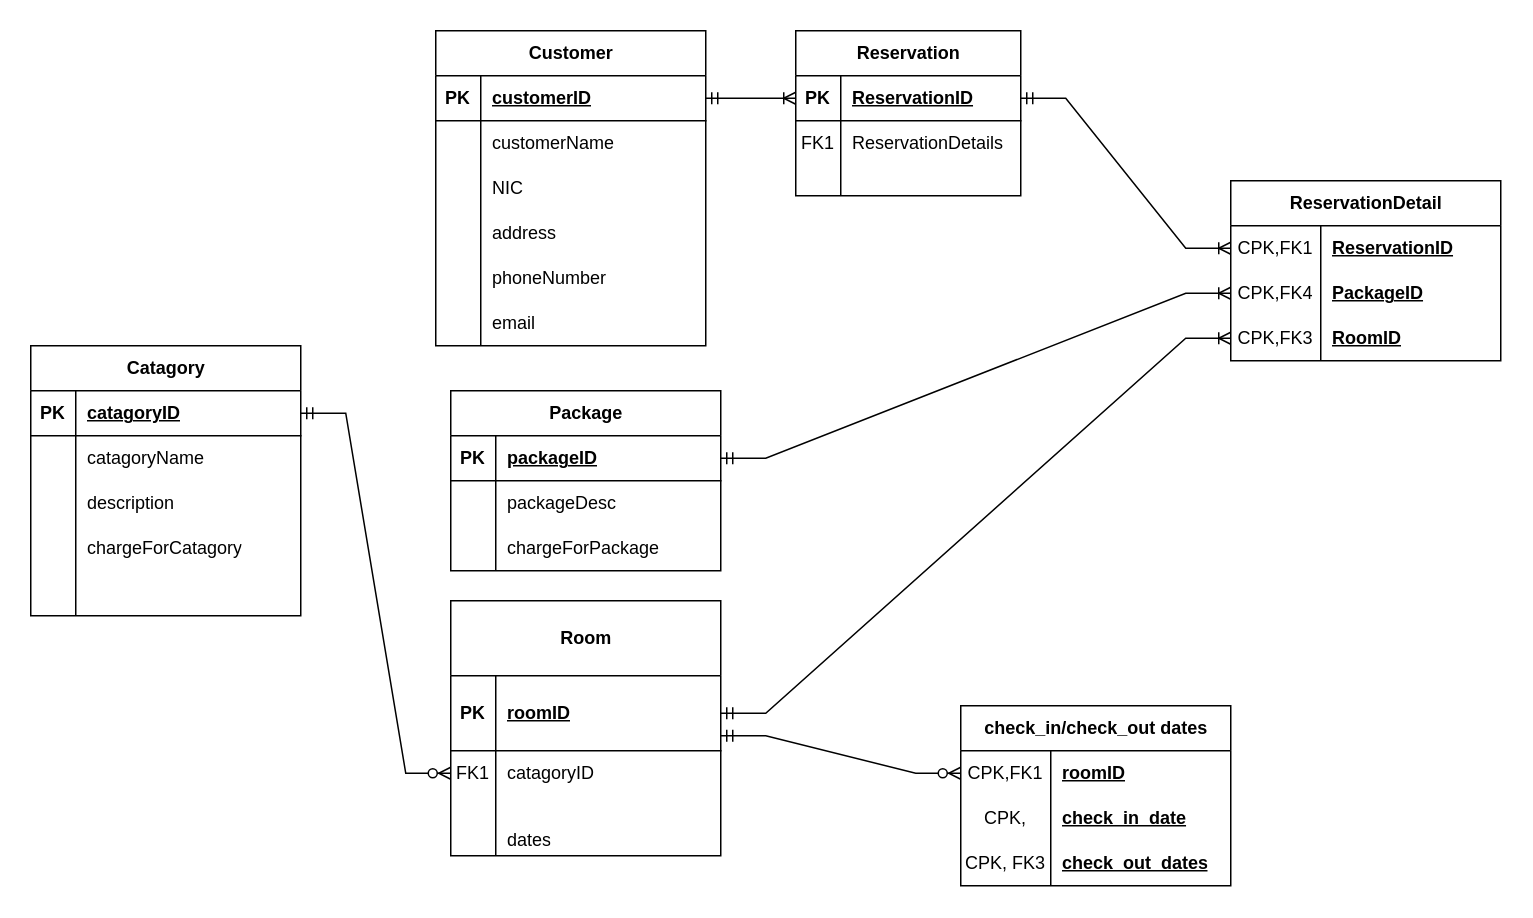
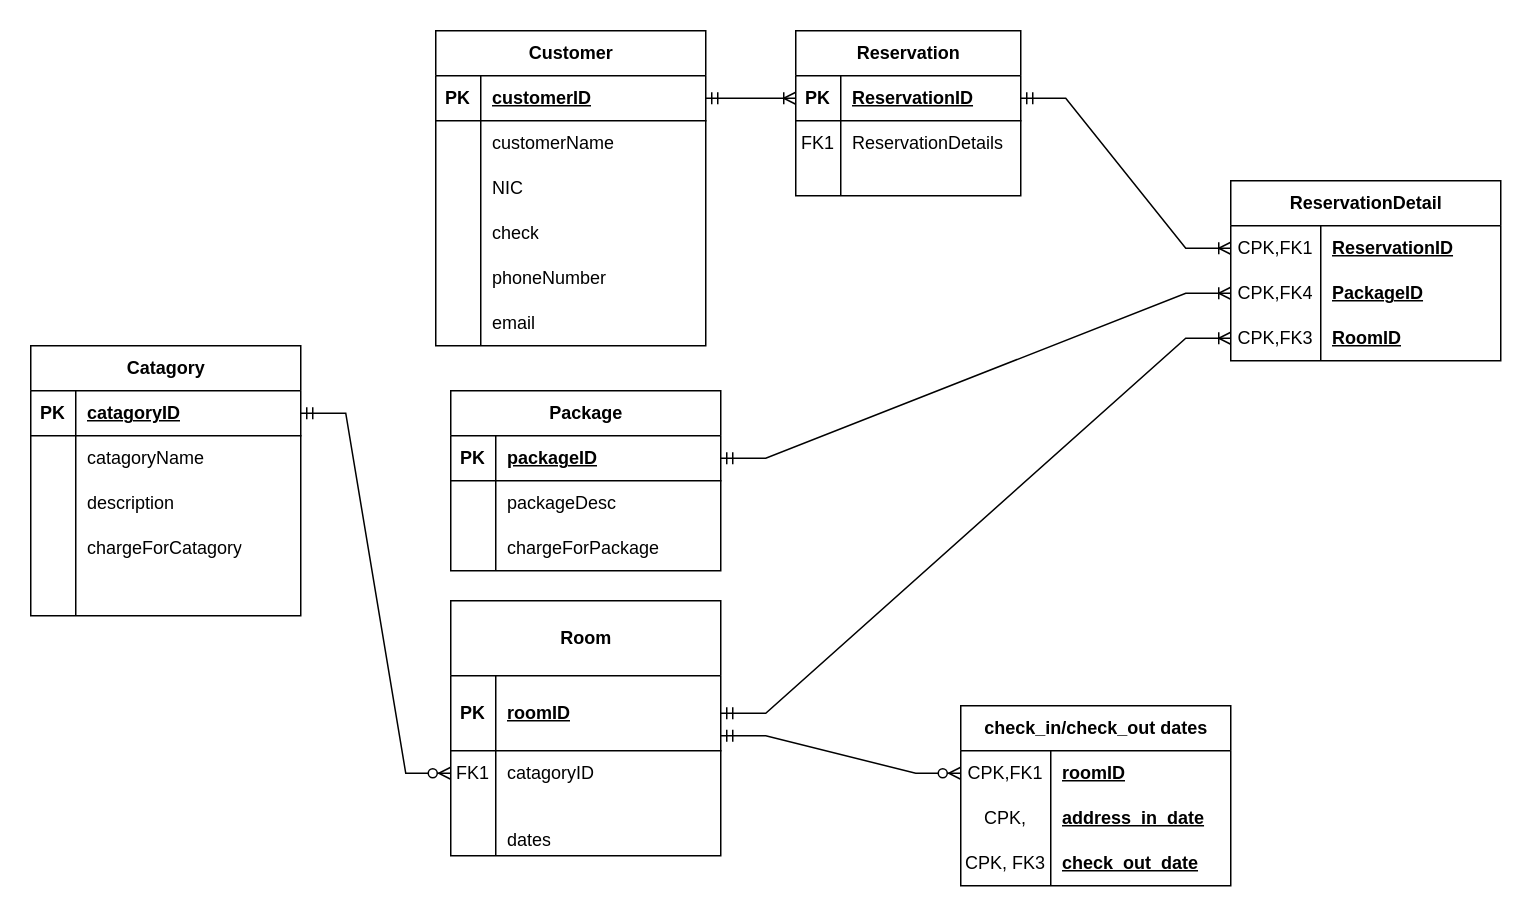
(528, 233) -> (518, 233)
(1126, 818) -> (1136, 818)
(1138, 863) -> (1133, 863)
